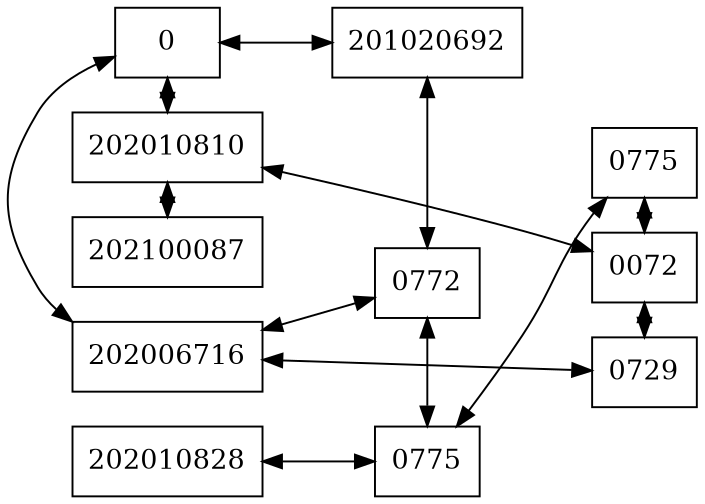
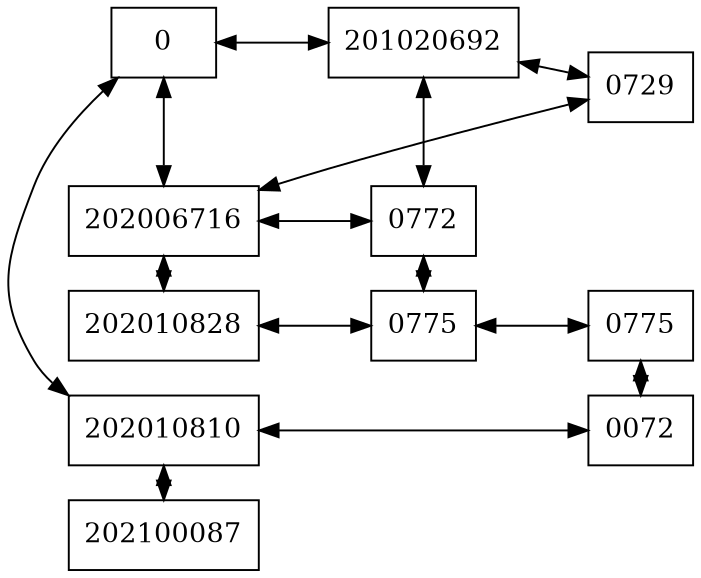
none -> (164, 270)
(644, 317) -> (553, 69)
